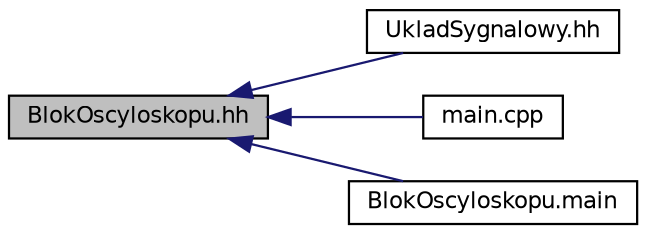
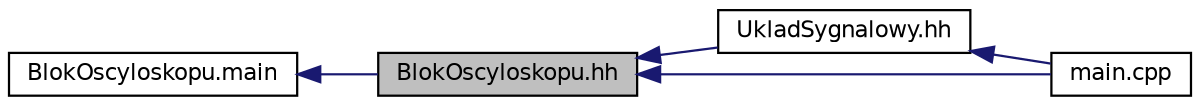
none -> (1022, 59)
(327, 163) -> (349, 74)
